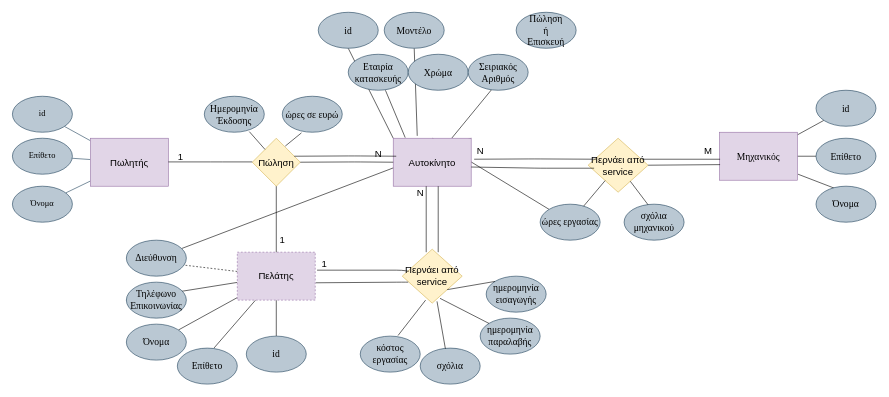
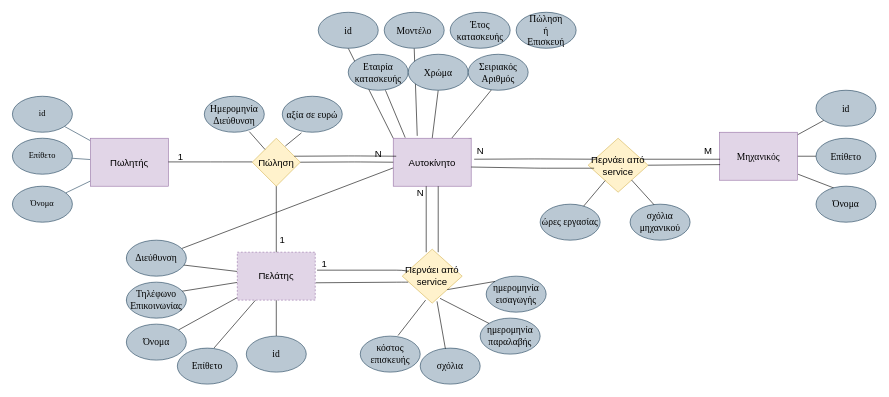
none -> (480, 30)
(234, 114) -> (234, 114)
(312, 114) -> (312, 114)
(510, 185) -> (435, 114)
(654, 222) -> (660, 222)
(209, 268) -> (209, 268)
(390, 354) -> (390, 354)
